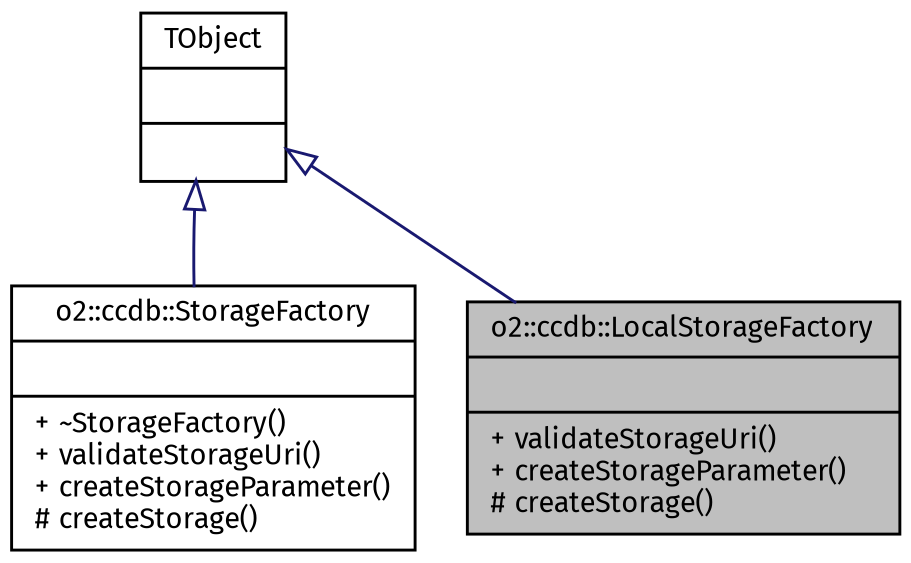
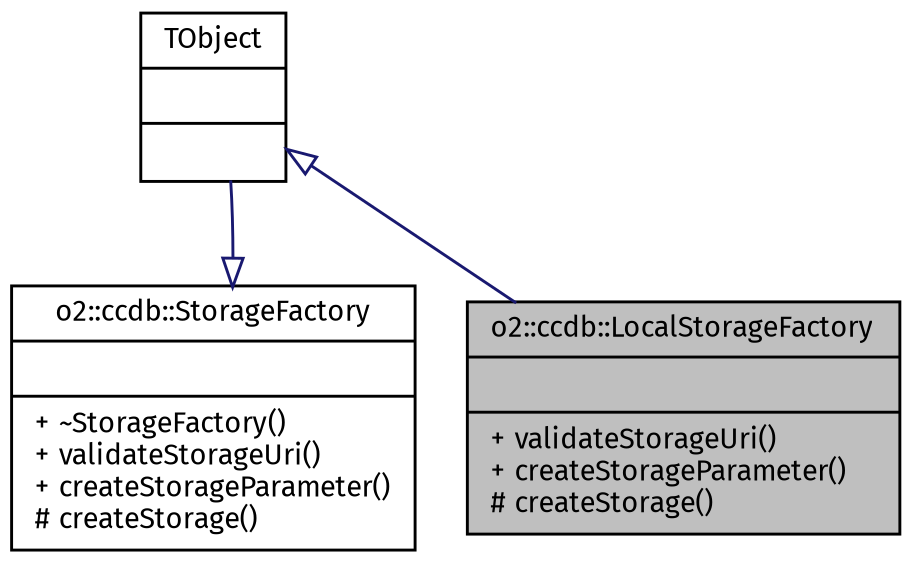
(194, 249) -> (232, 219)
